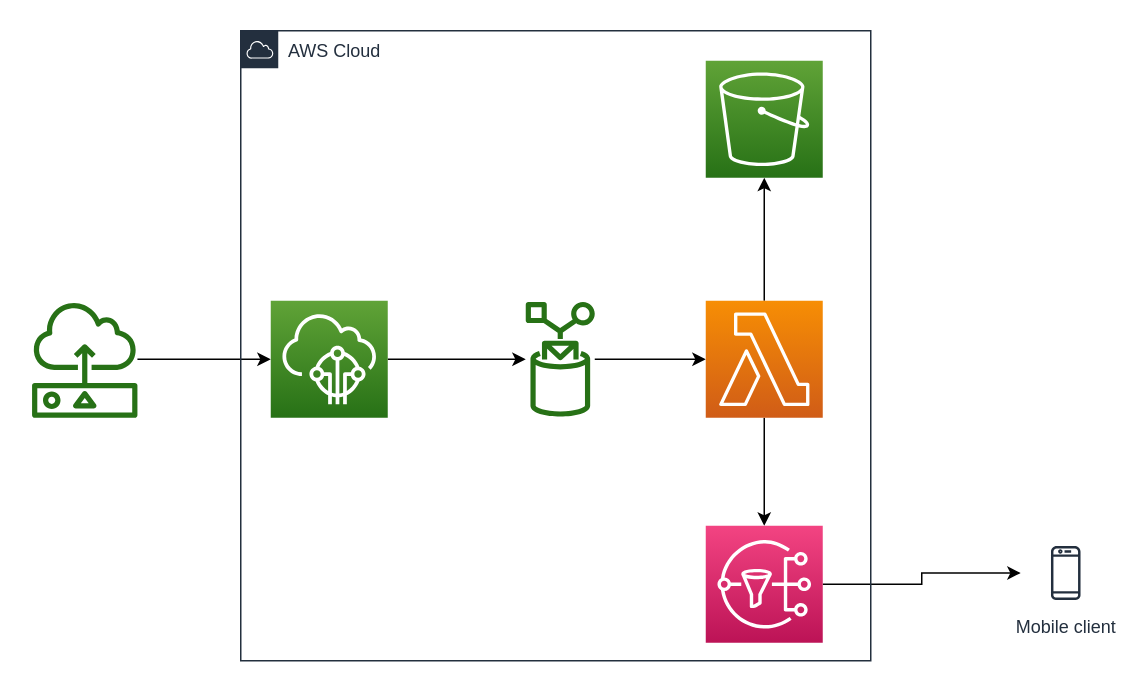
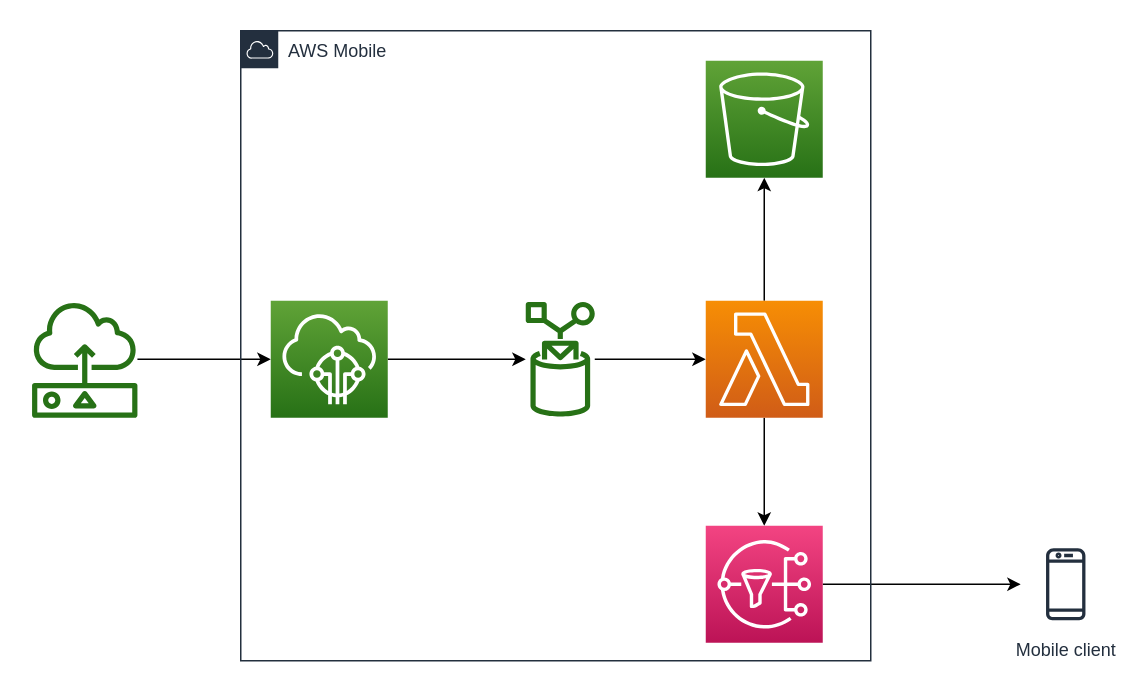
(329, 52) -> (332, 52)
(1066, 573) -> (1066, 584)
